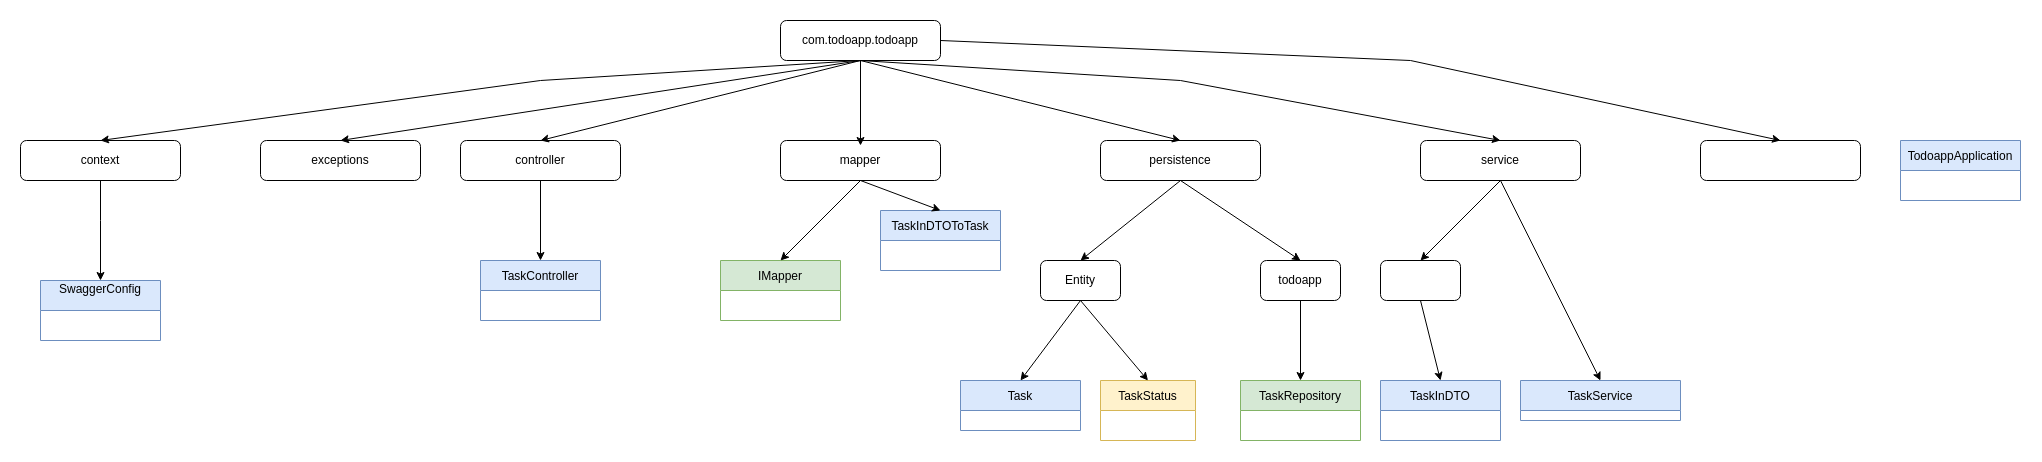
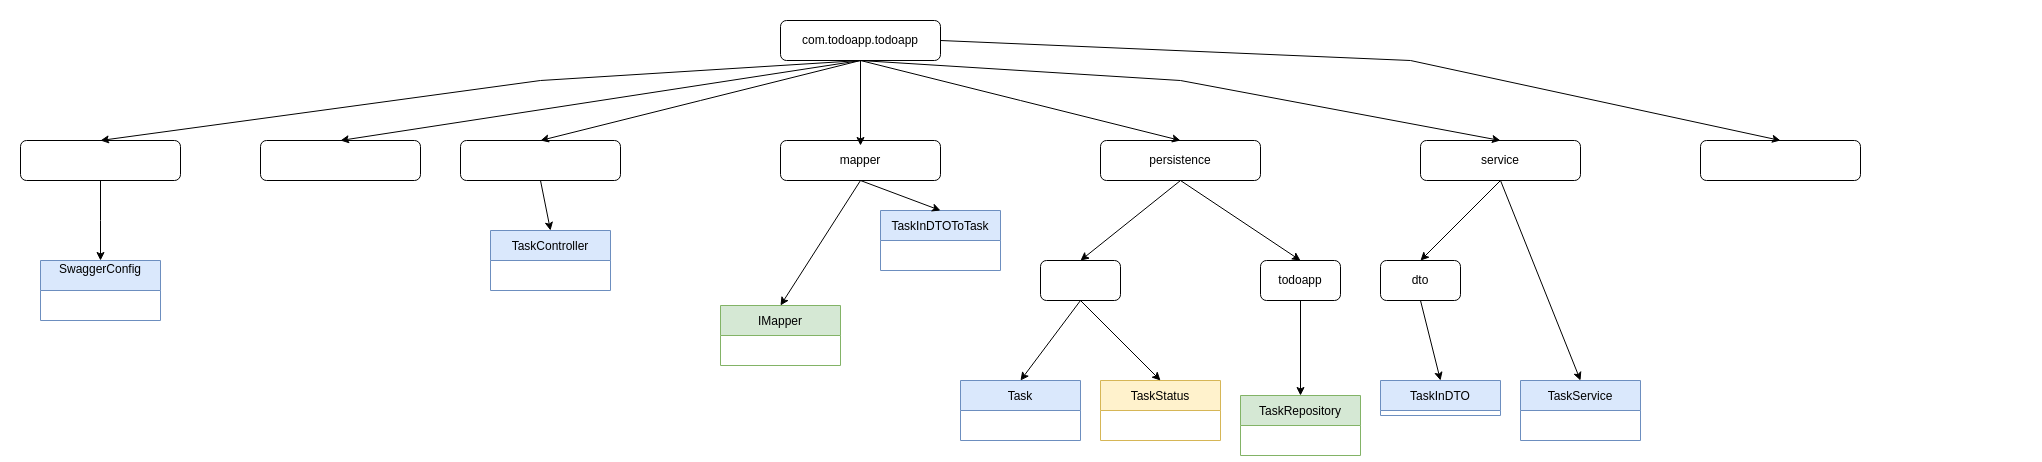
(101, 161) -> none
(341, 161) -> none
(541, 161) -> none
(1961, 171) -> none
(1081, 281) -> none
none -> (1421, 281)
(541, 291) -> (551, 261)
(781, 291) -> (781, 336)
(101, 311) -> (101, 291)
(1601, 401) -> (1581, 411)
(1021, 406) -> (1021, 411)
(1148, 411) -> (1161, 411)
(1301, 411) -> (1301, 426)
(1441, 411) -> (1441, 398)
